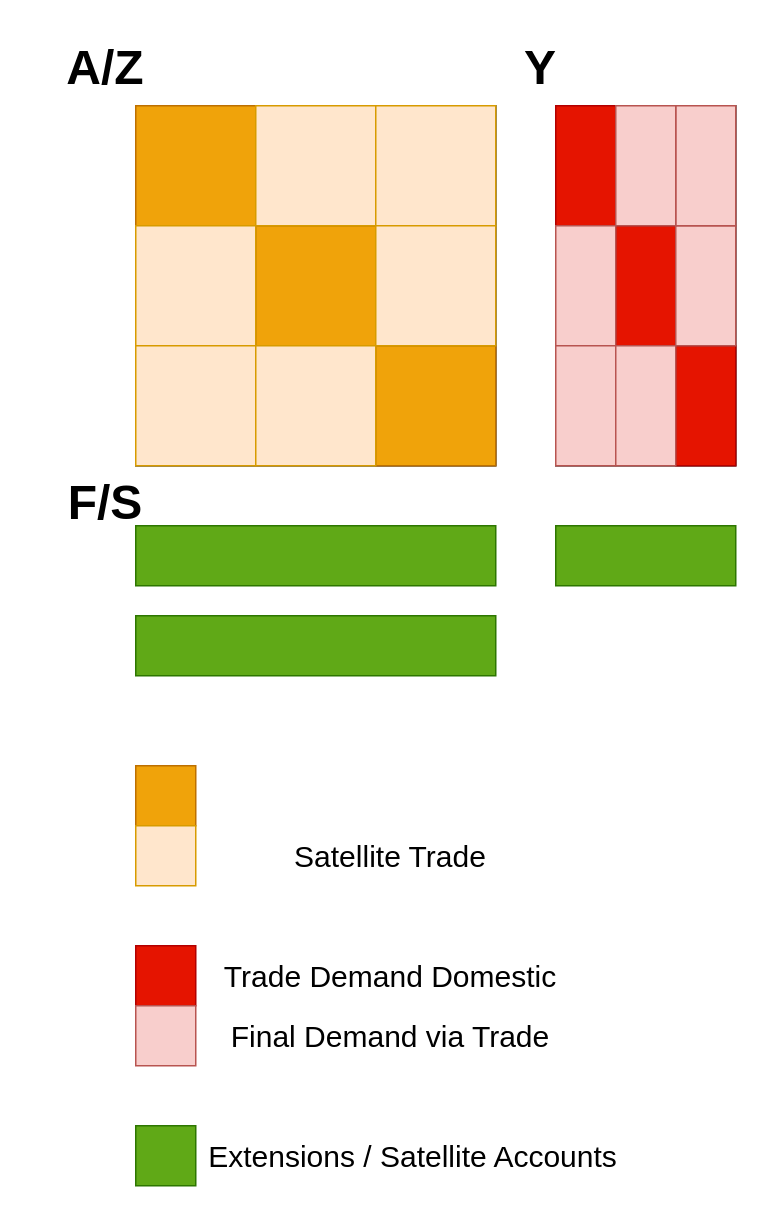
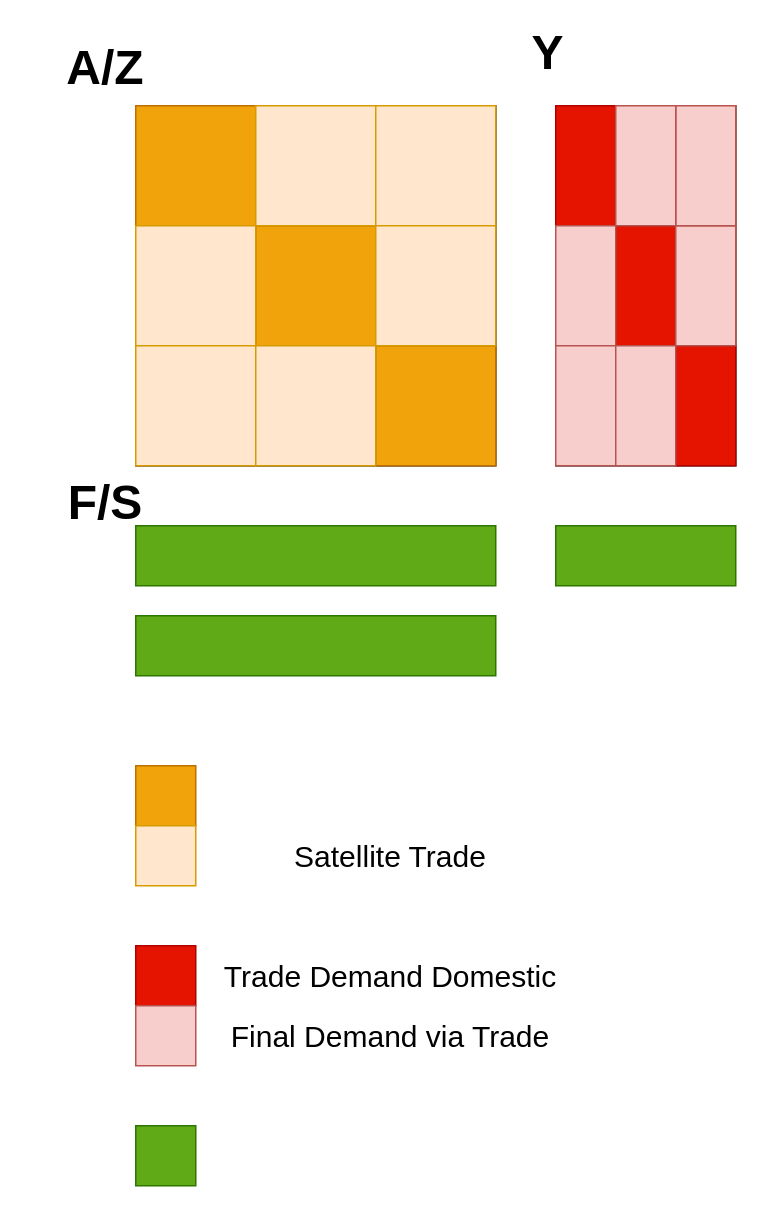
(541, 68) -> (548, 53)
(413, 1156) -> none
